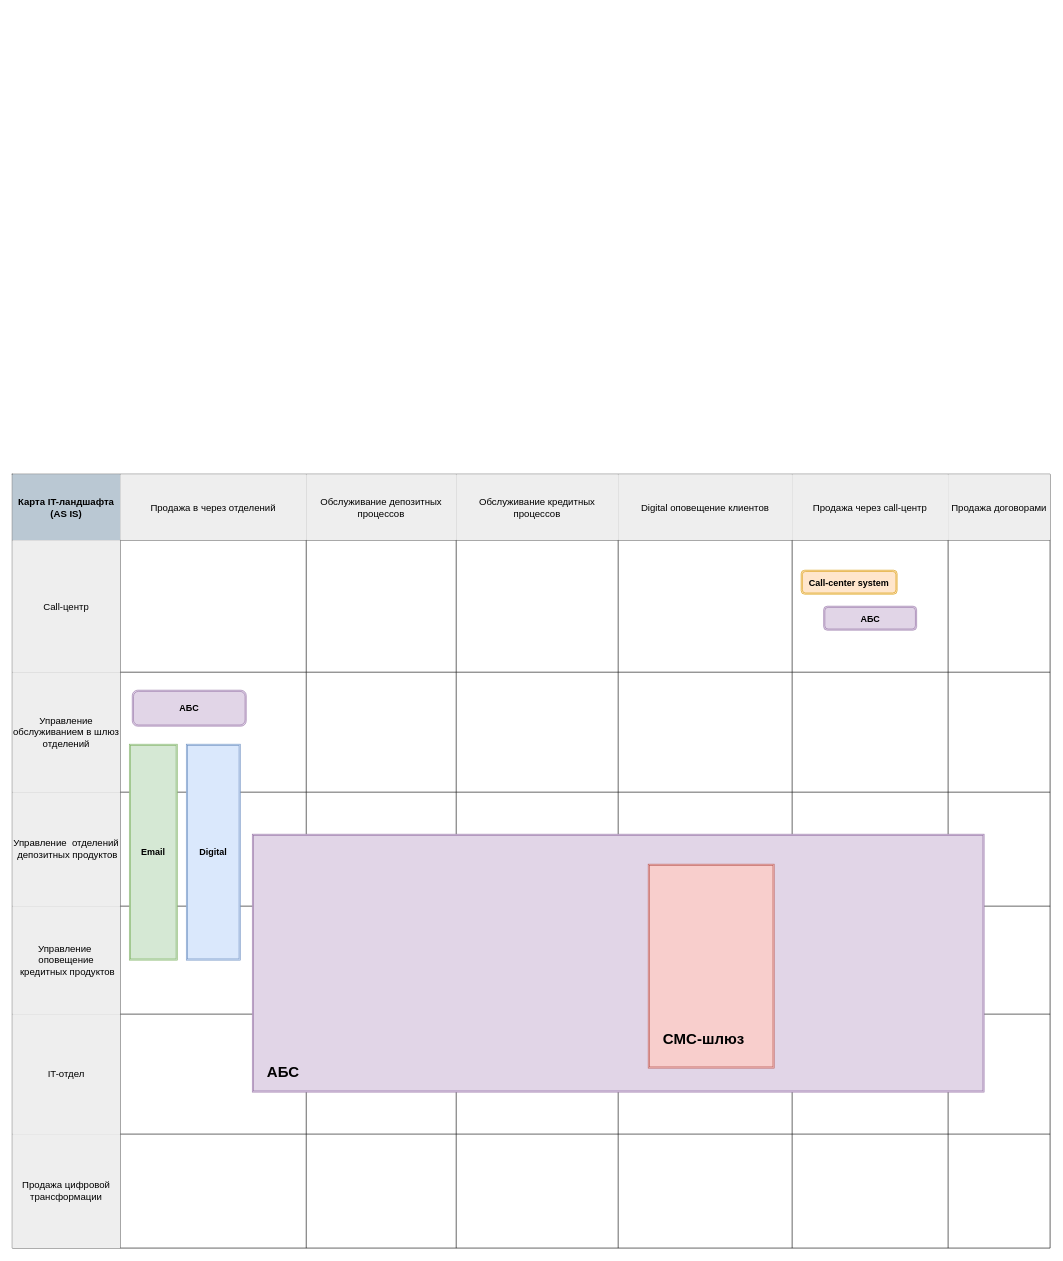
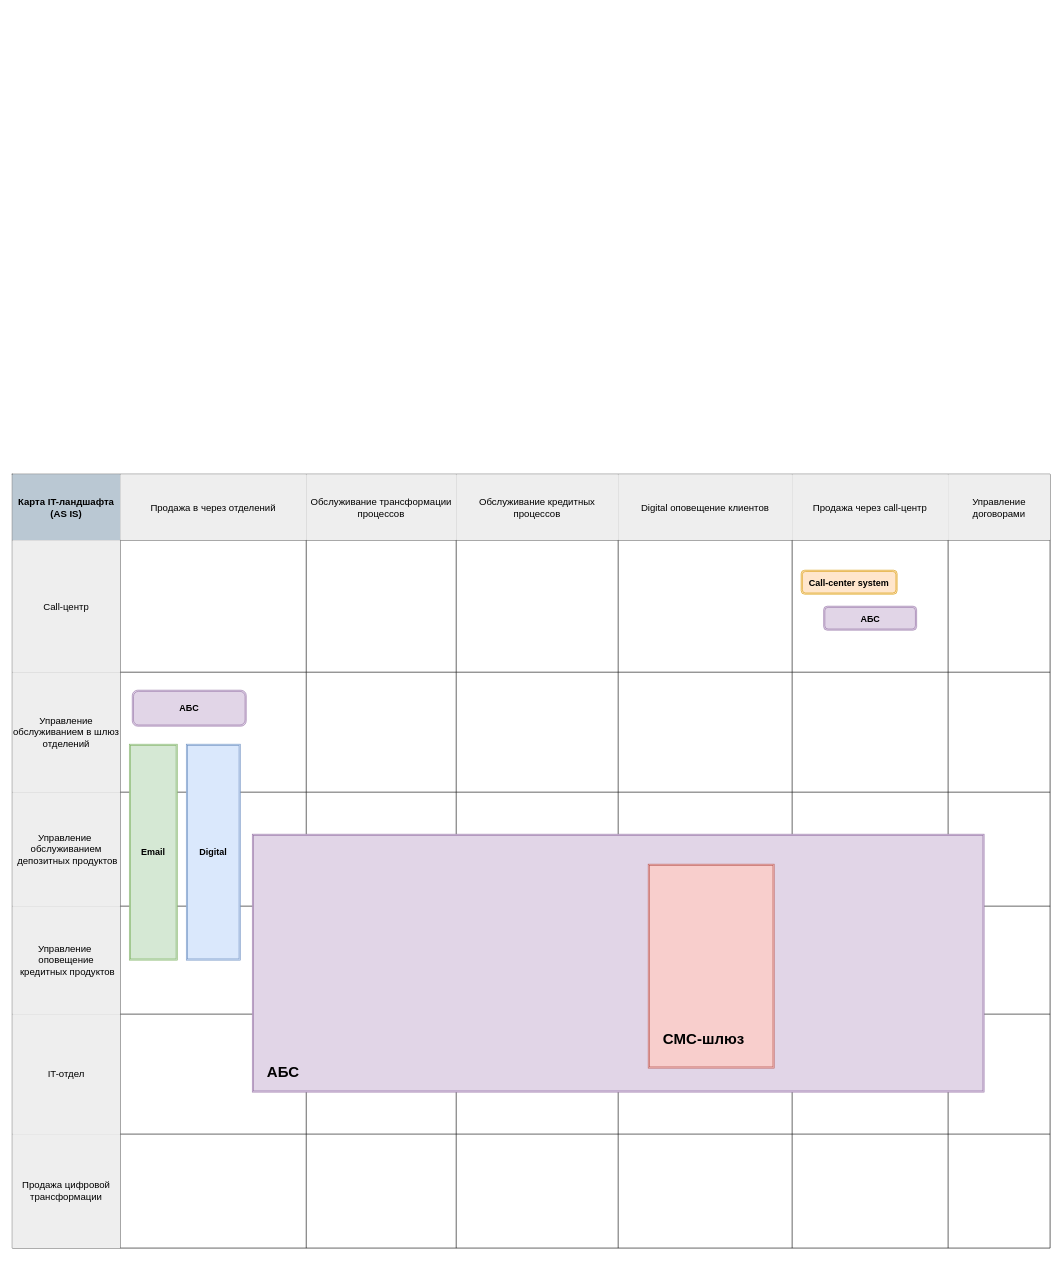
(381, 507) -> (381, 507)
(999, 507) -> (999, 507)
(66, 849) -> (66, 849)
